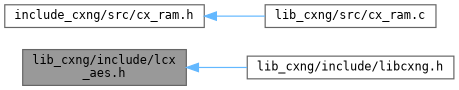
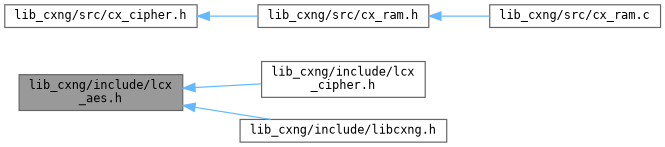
none -> (101, 16)
(105, 16) -> (343, 16)
none -> (343, 79)
